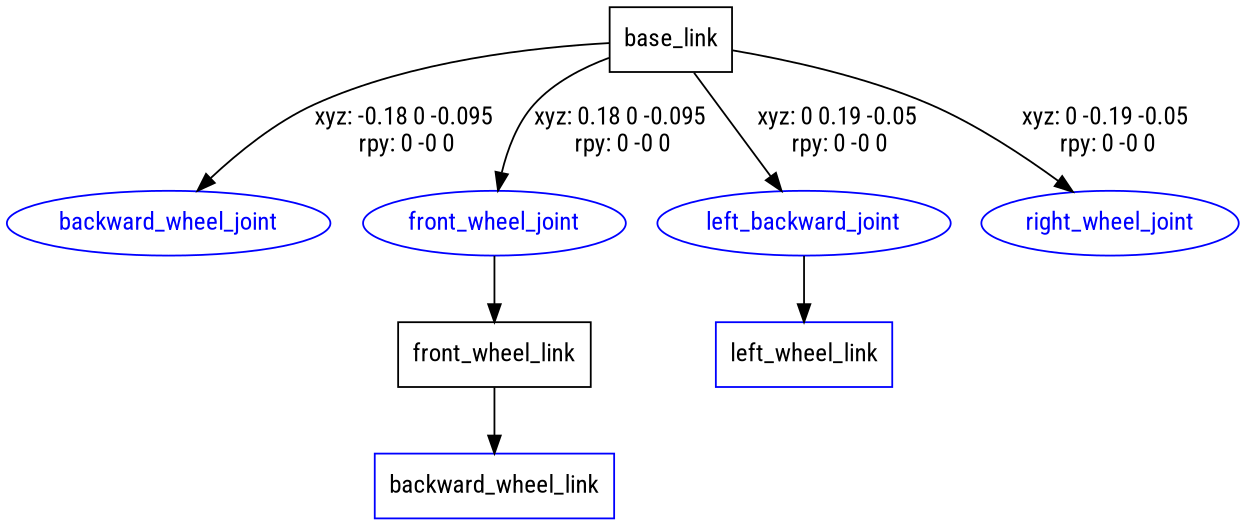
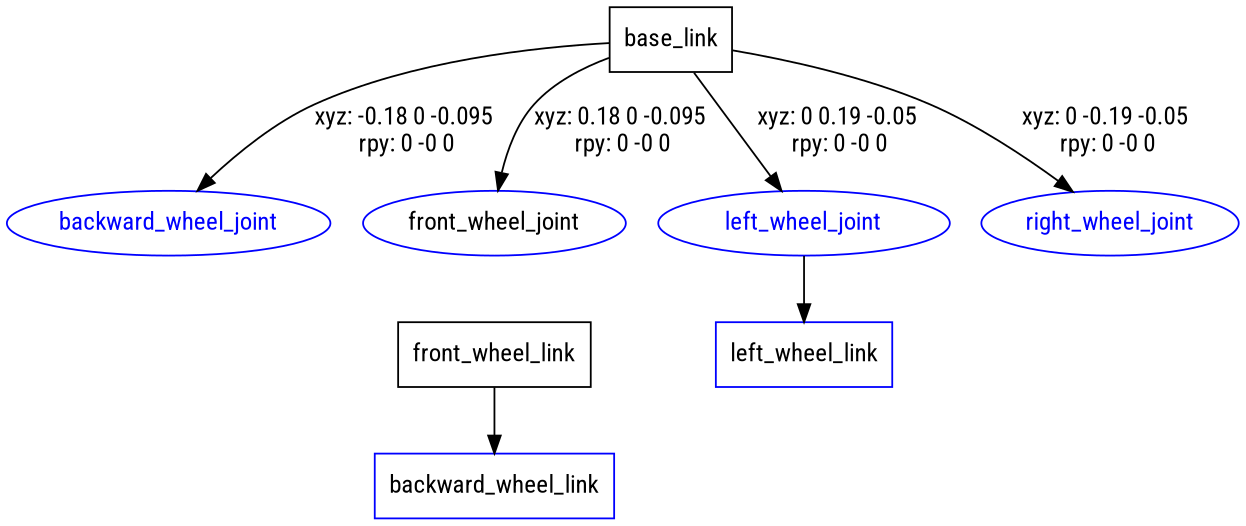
(494, 223) -> (494, 223)
(804, 223) -> (804, 223)
(494, 280) -> none
